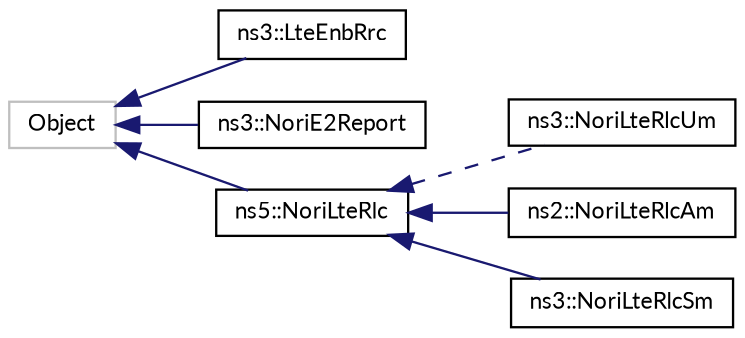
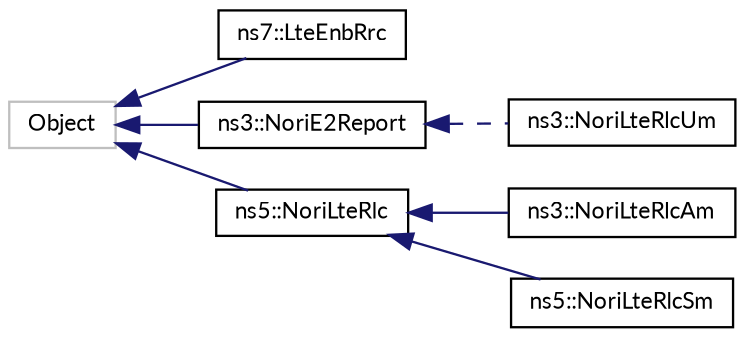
(312, 35) -> (312, 35)
(478, 164) -> (479, 124)
(622, 213) -> (622, 213)
(622, 303) -> (622, 303)
